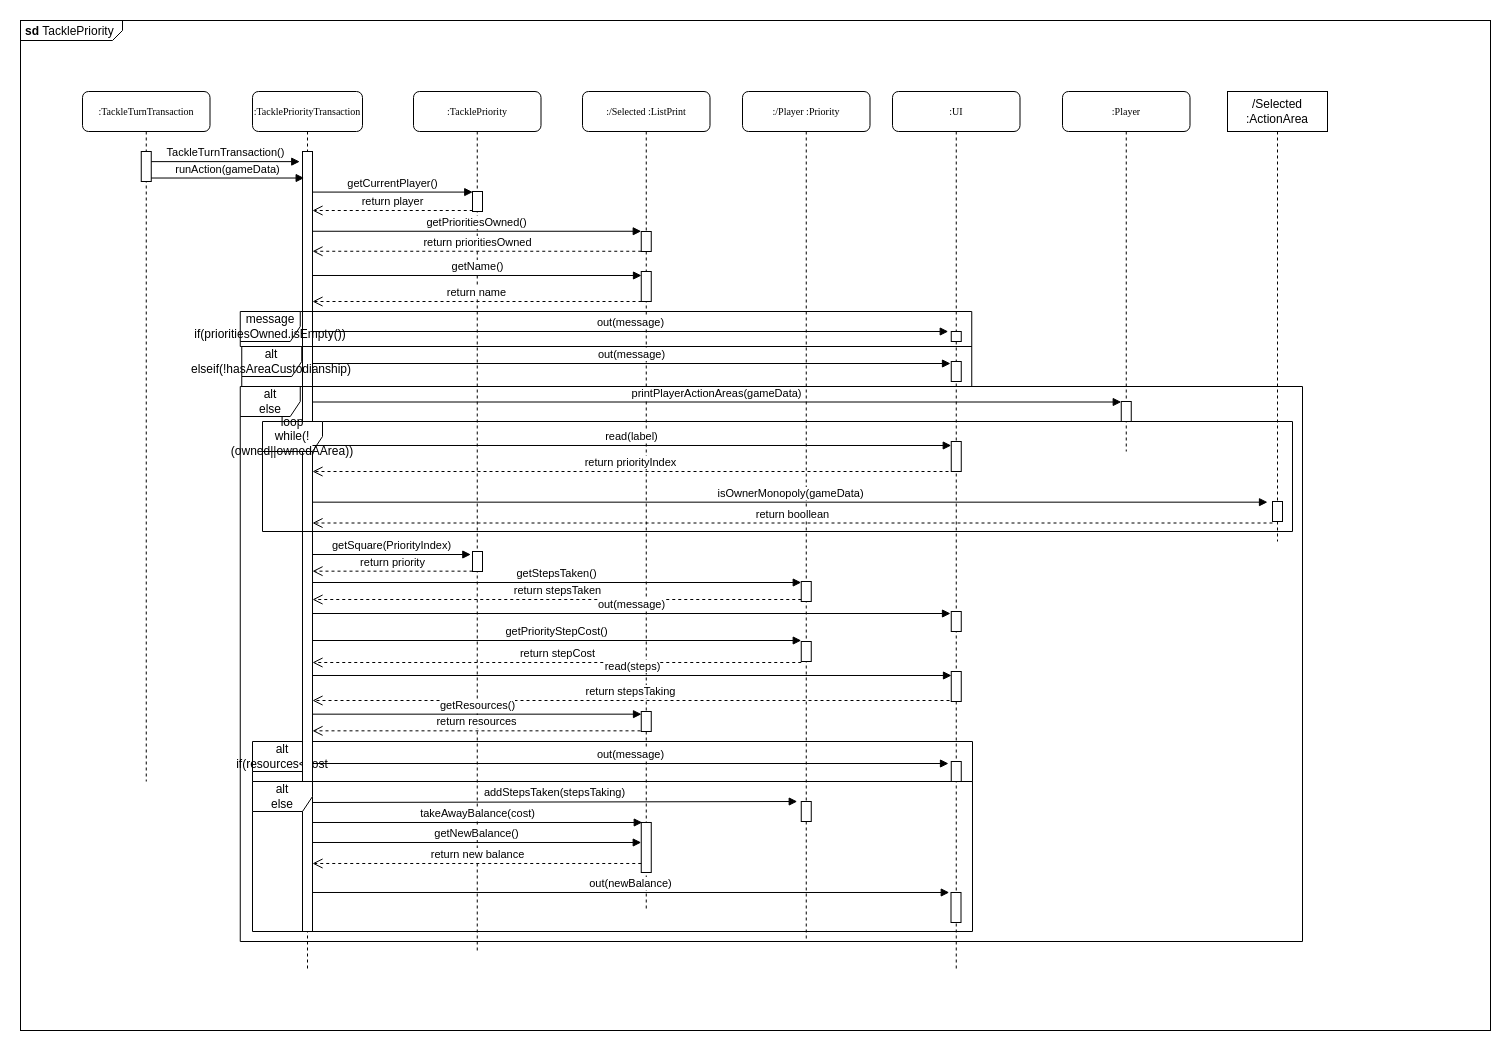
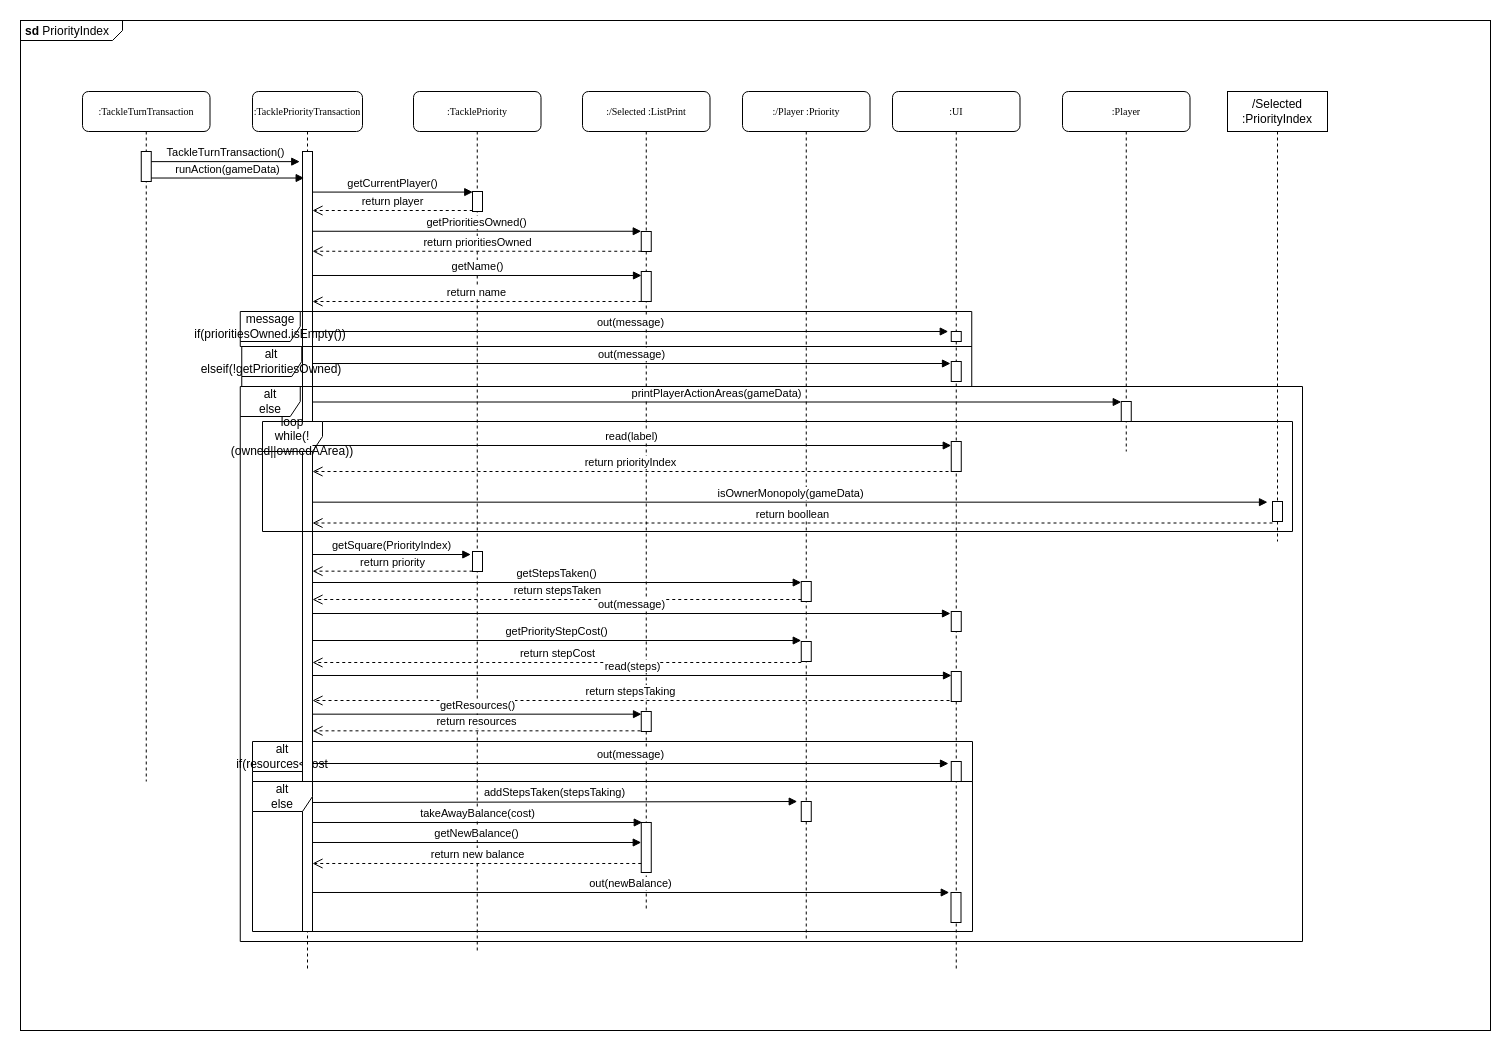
(73, 28) -> (71, 28)
(1278, 112) -> (1278, 112)
(272, 362) -> (272, 362)
